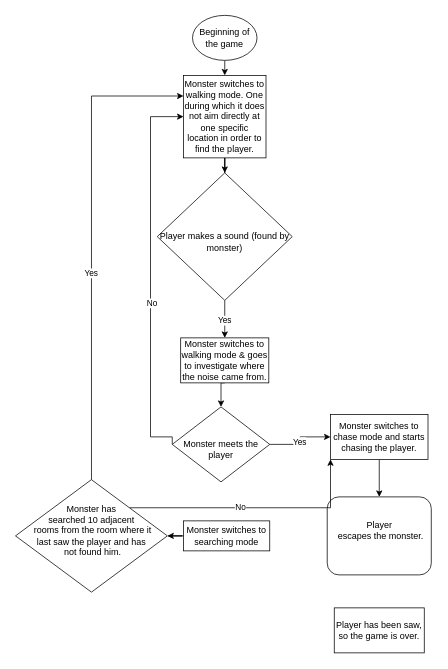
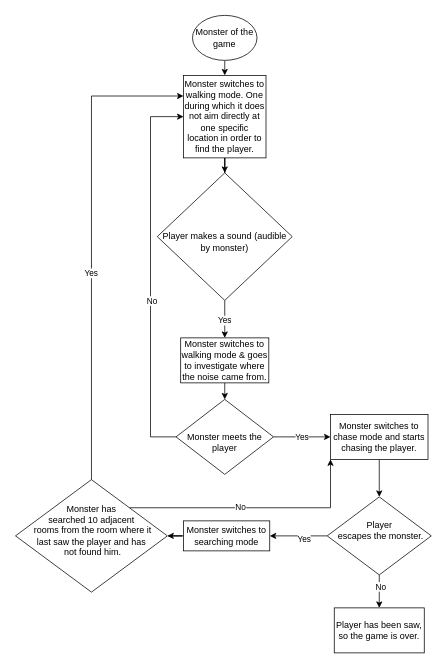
(225, 38) -> (225, 38)
(225, 237) -> (225, 237)
(221, 444) -> (225, 437)
none -> (304, 536)
(379, 536) -> (379, 536)
none -> (379, 589)
